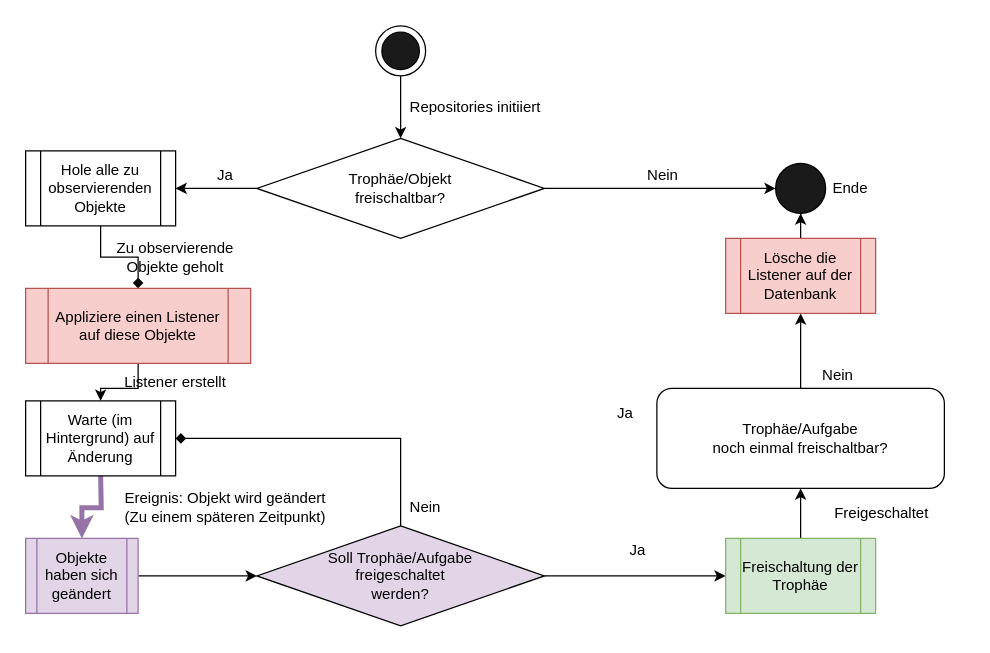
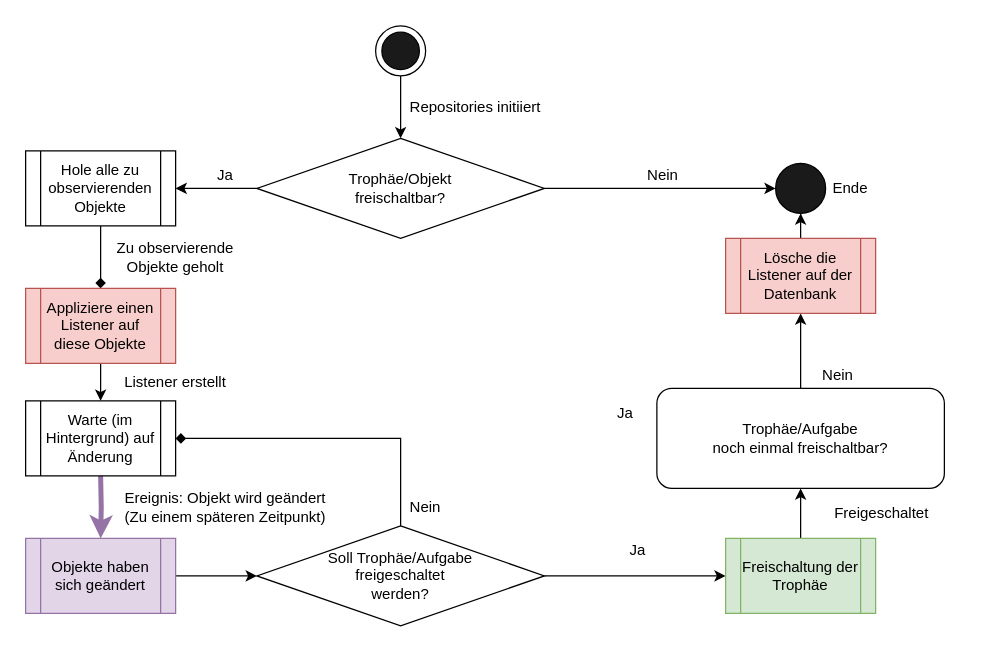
(138, 326) -> (101, 326)
(82, 576) -> (101, 576)
(401, 576) -> (401, 576)
